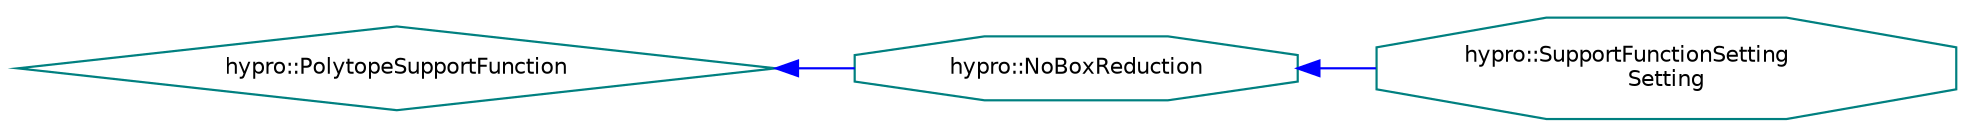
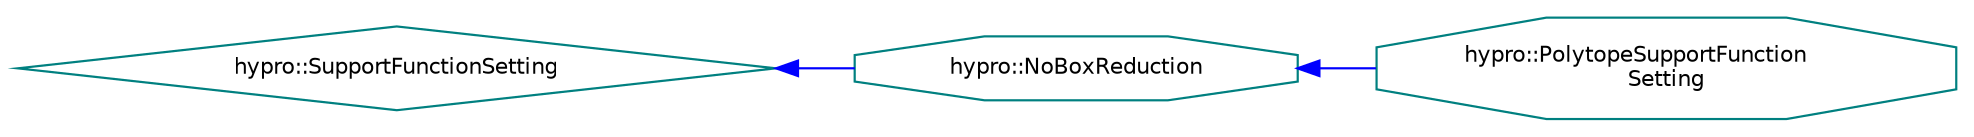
(397, 68) -> (397, 68)
(1666, 68) -> (1666, 68)
